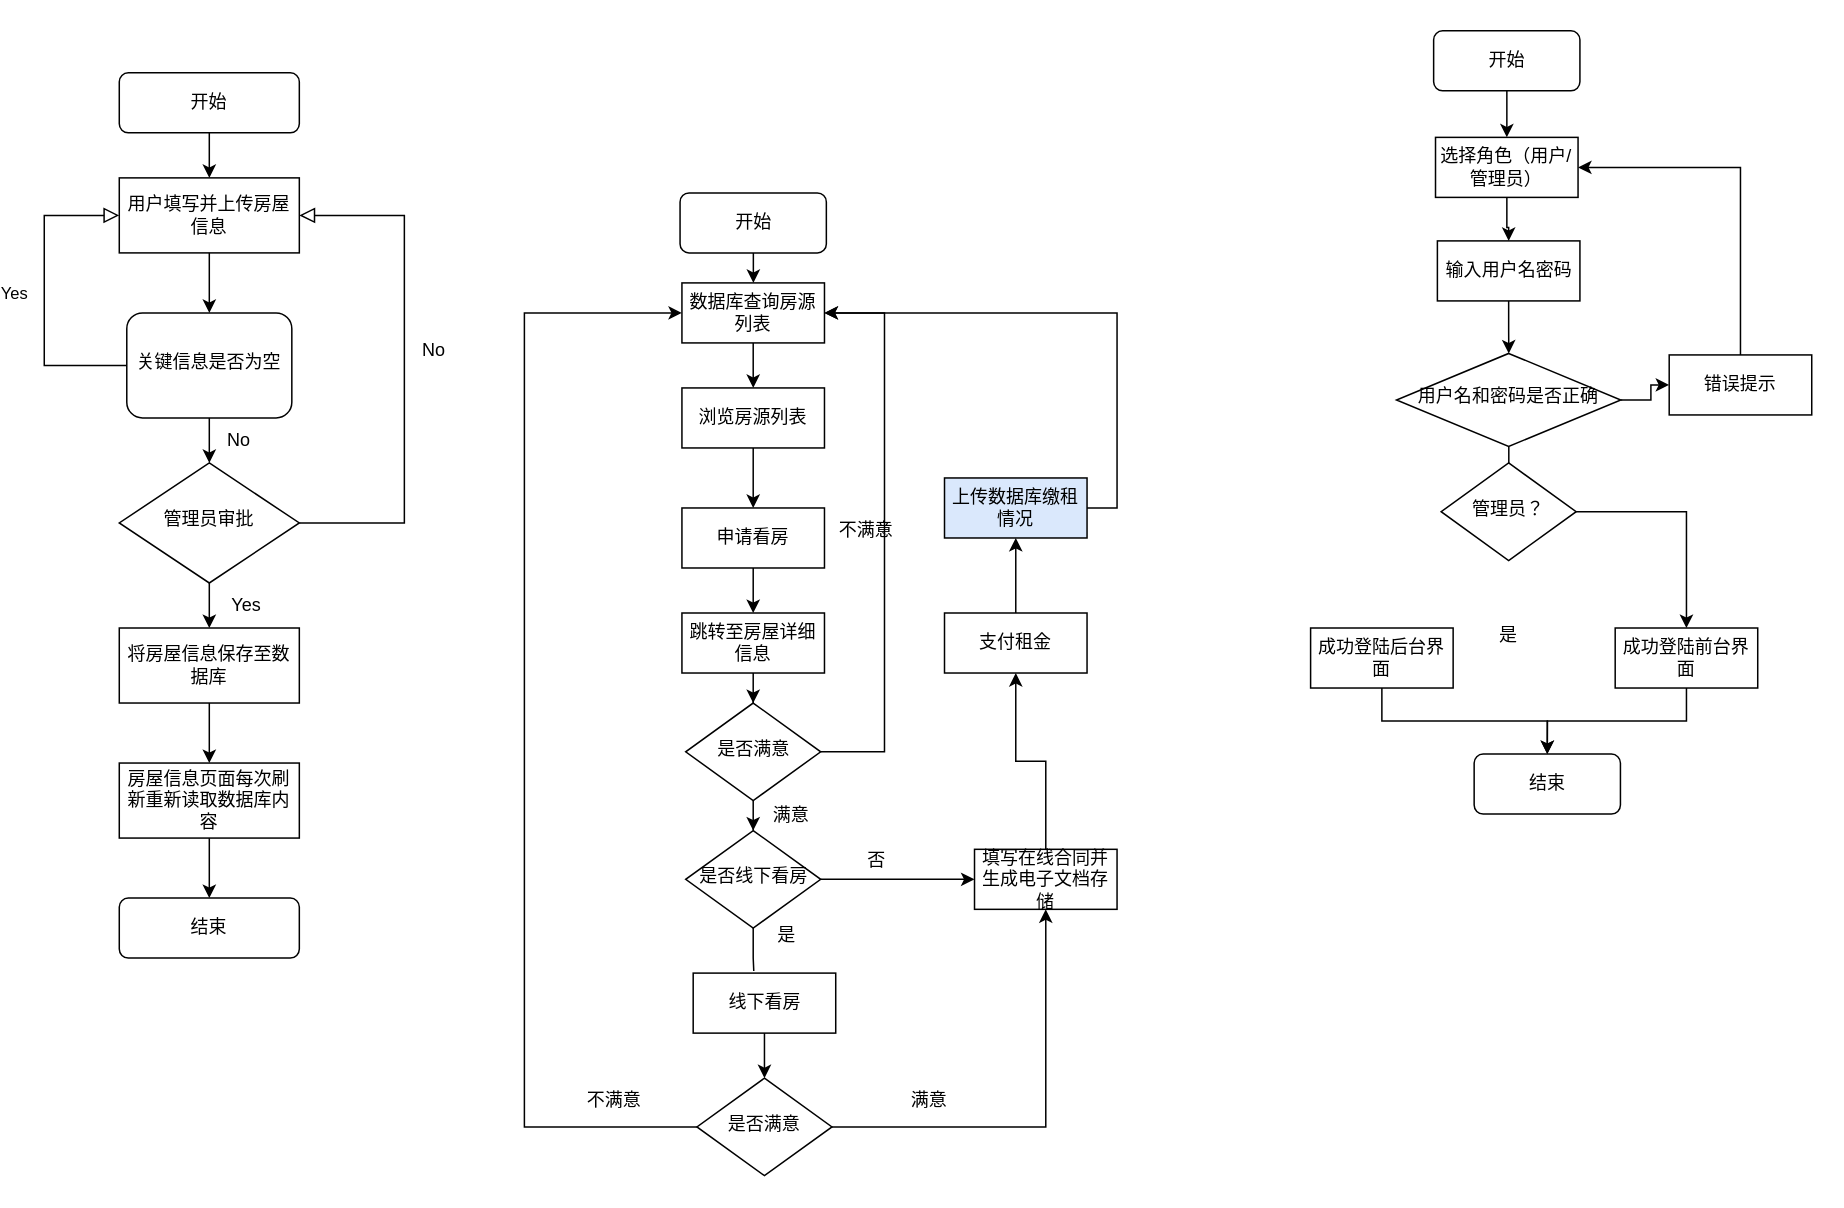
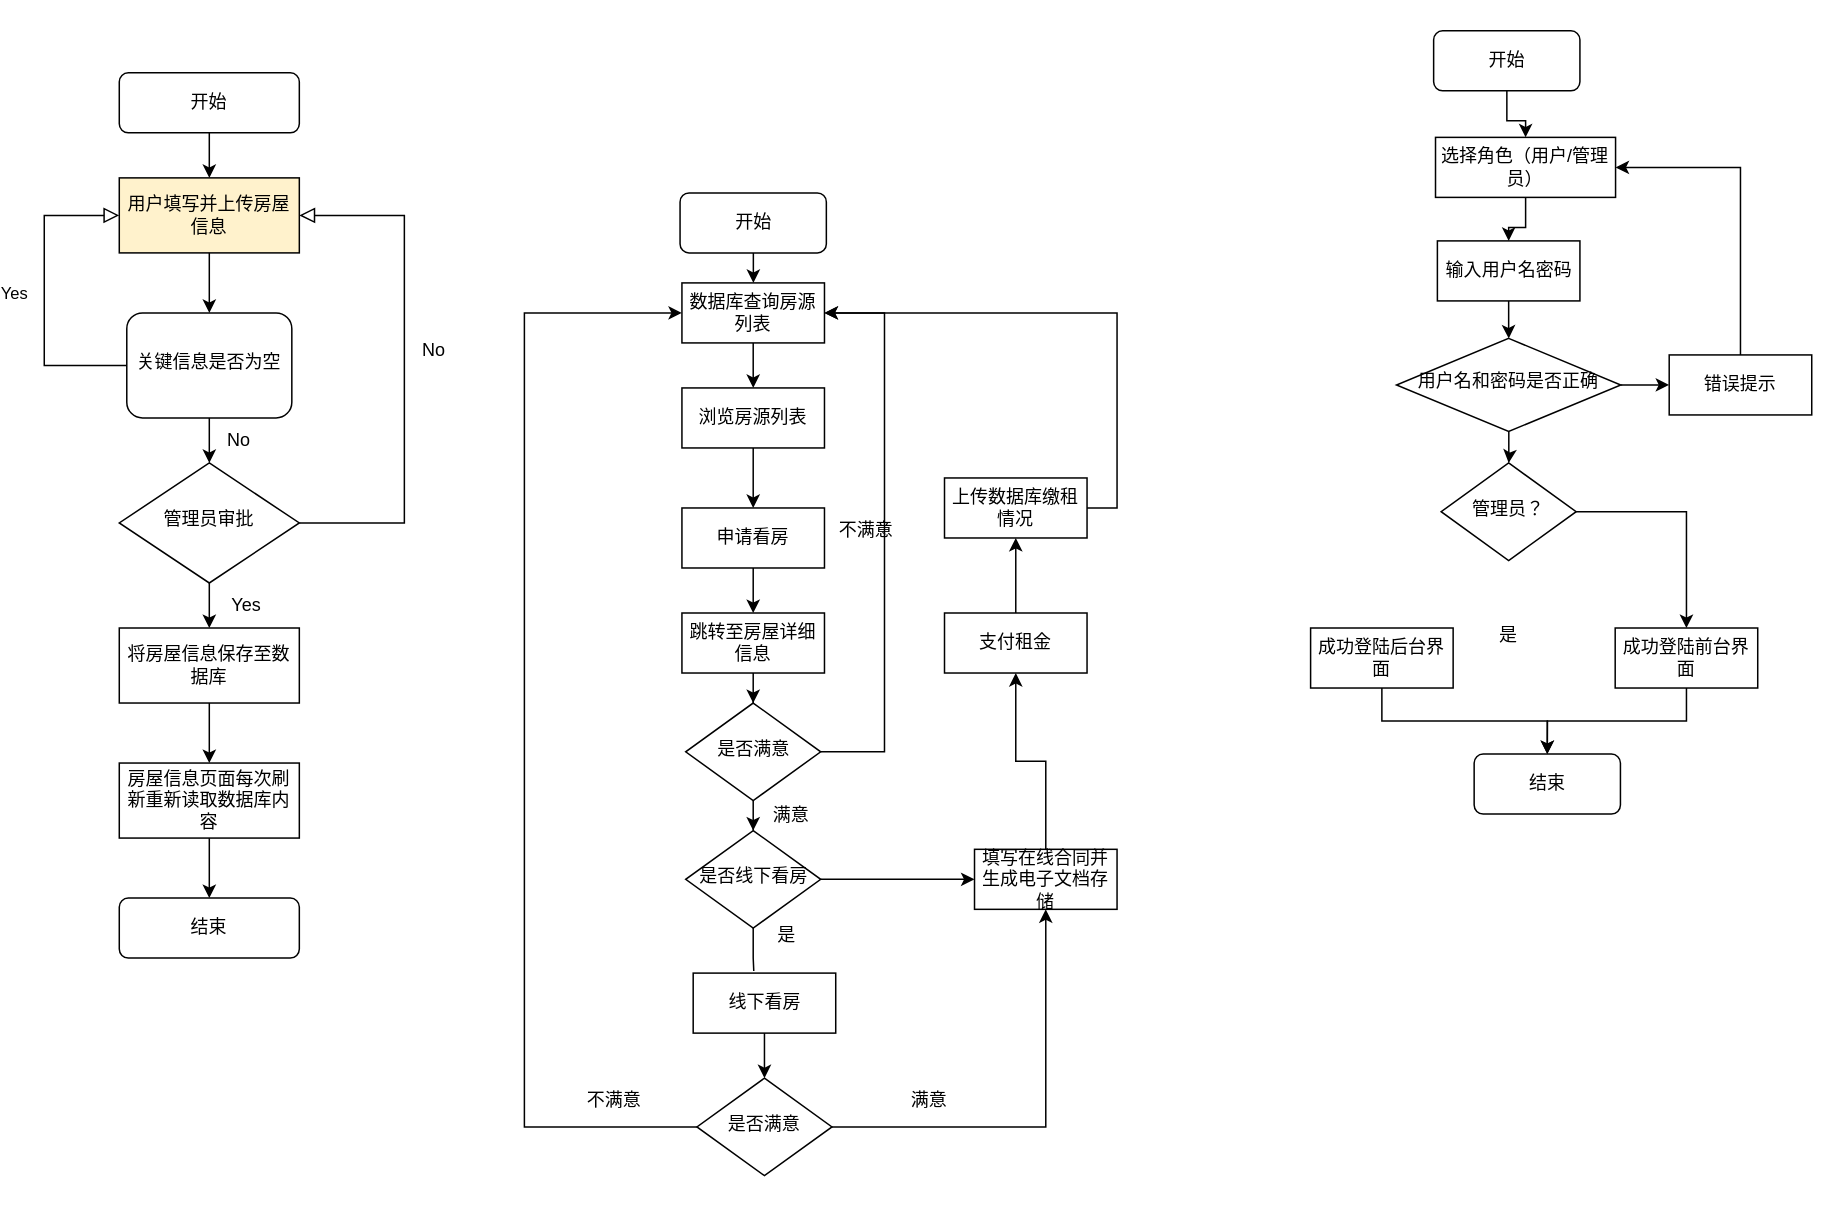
(1506, 167) -> (1525, 167)
(209, 215) -> (209, 215)
(1508, 400) -> (1508, 385)
(1016, 508) -> (1016, 508)
(877, 860) -> none
